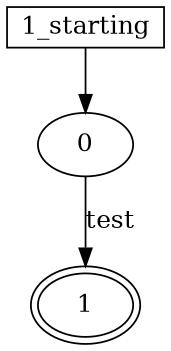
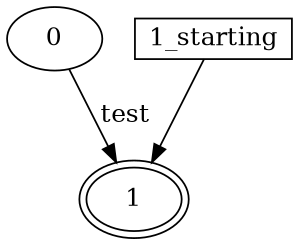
(86, 71) -> (182, 103)
